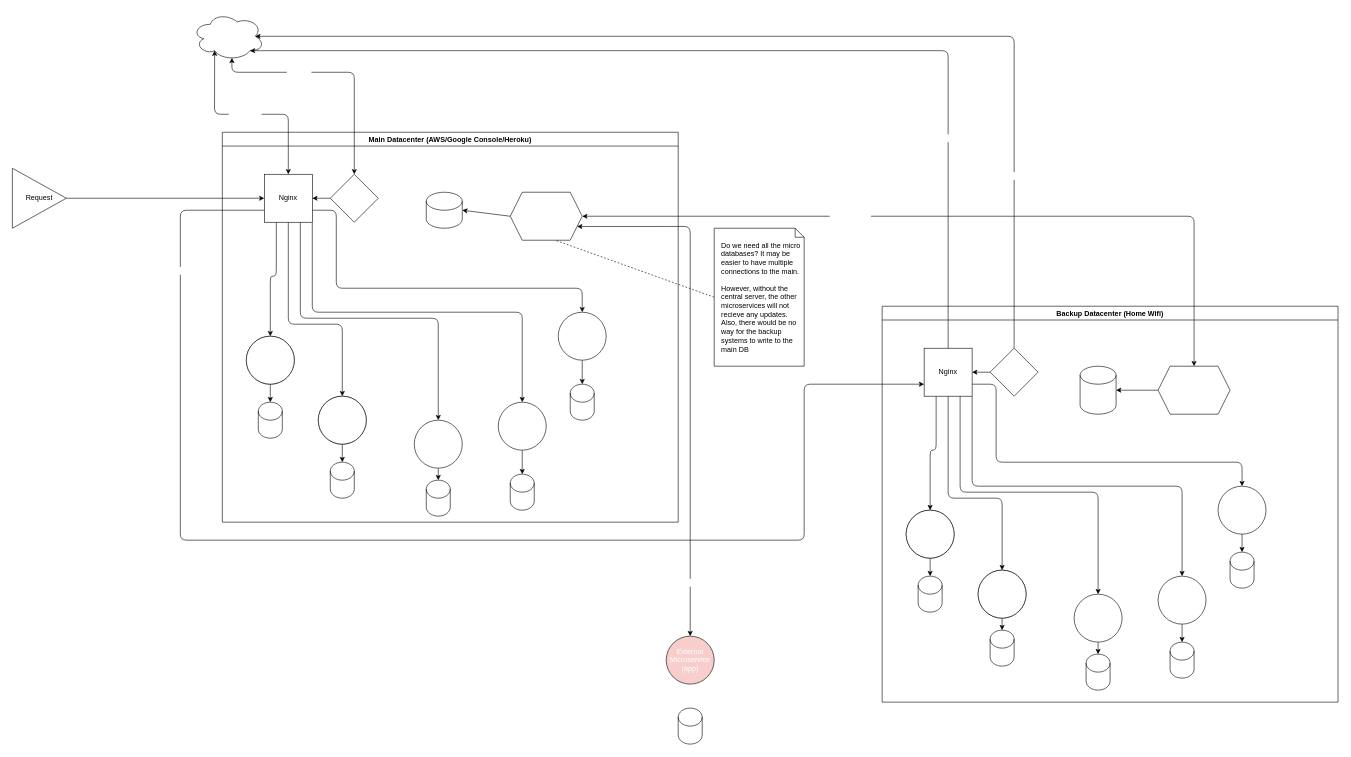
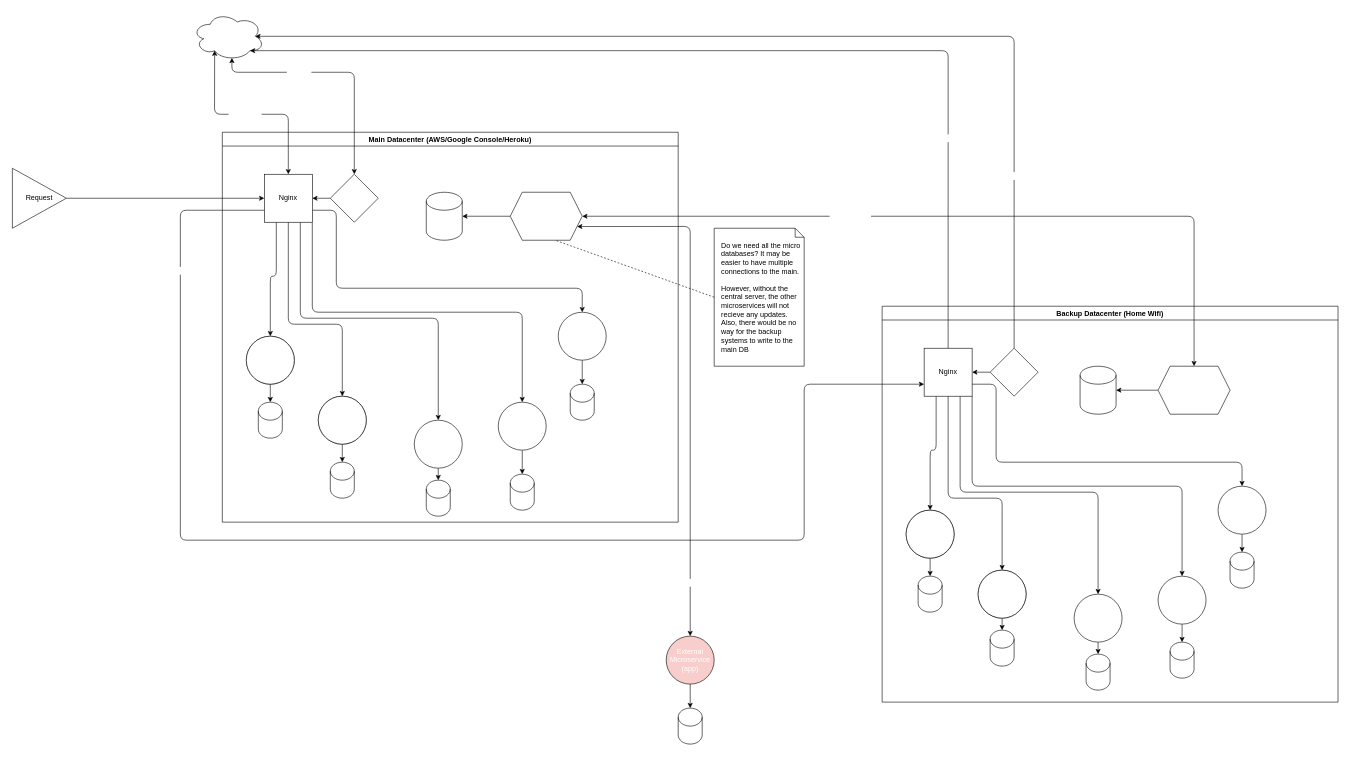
(444, 210) -> (444, 216)
none -> (690, 702)
